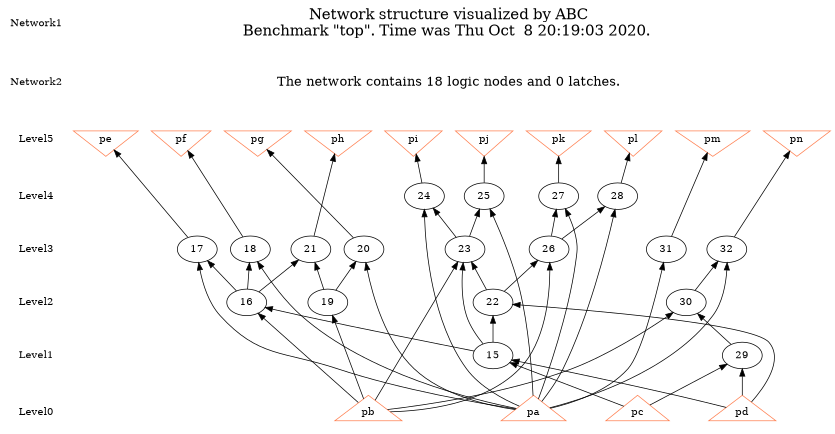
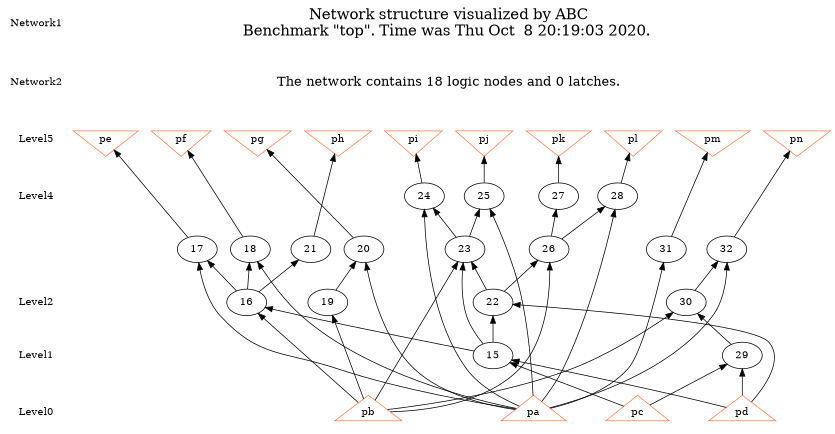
(37, 249) -> none
(321, 279) -> none
(568, 304) -> none
